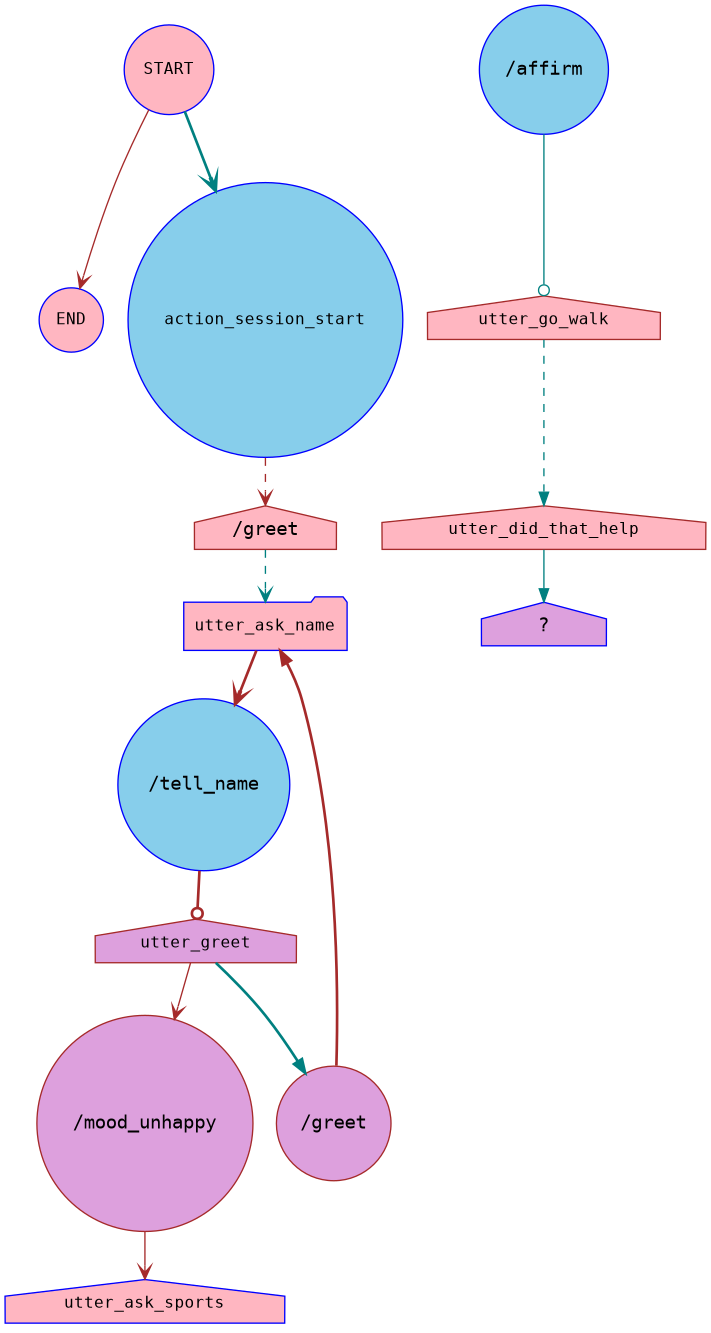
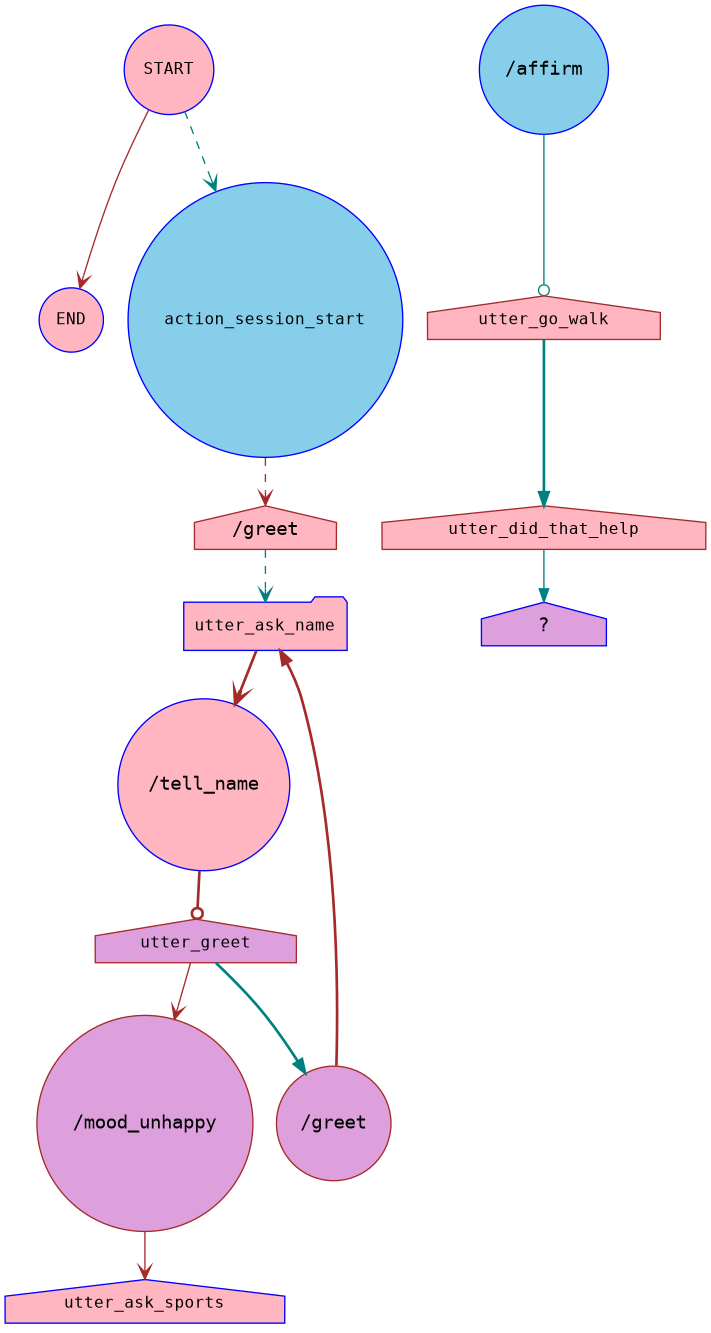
(198, 145) -> (198, 145)
(544, 416) -> (544, 416)
(204, 785) -> (204, 785)
